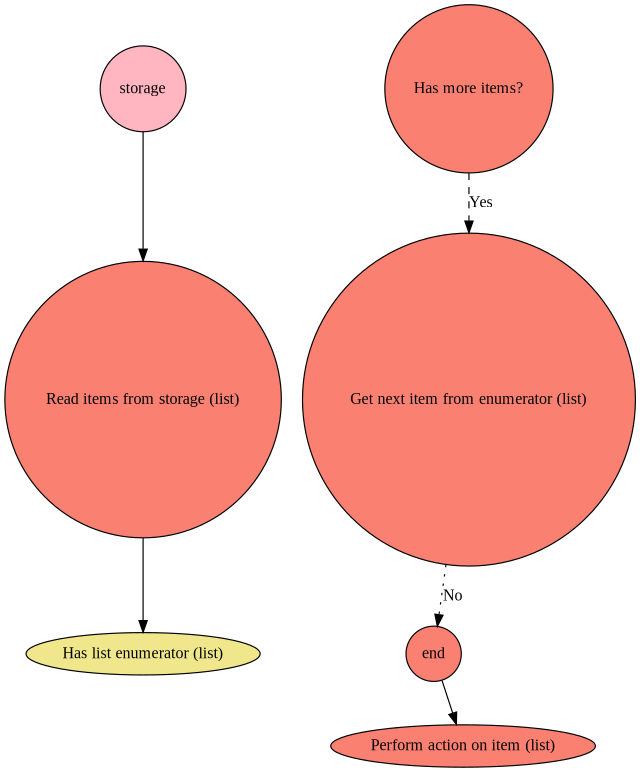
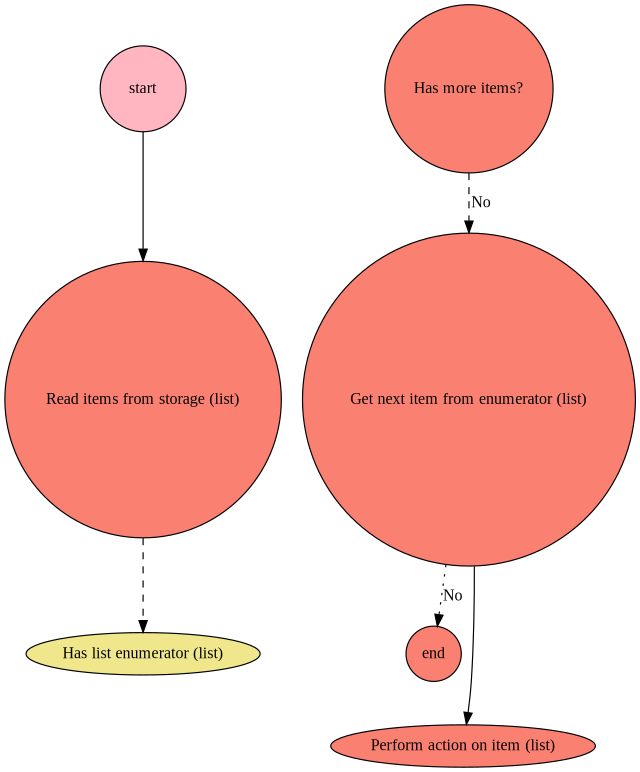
(143, 89) -> (143, 89)
(481, 203) -> (481, 203)
(143, 579) -> (143, 579)
(447, 697) -> (473, 639)
